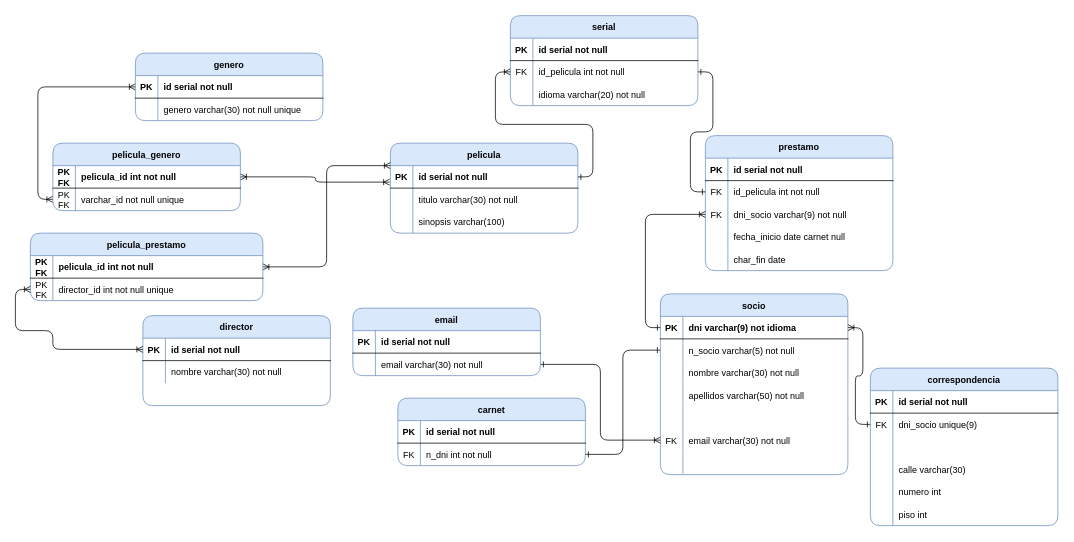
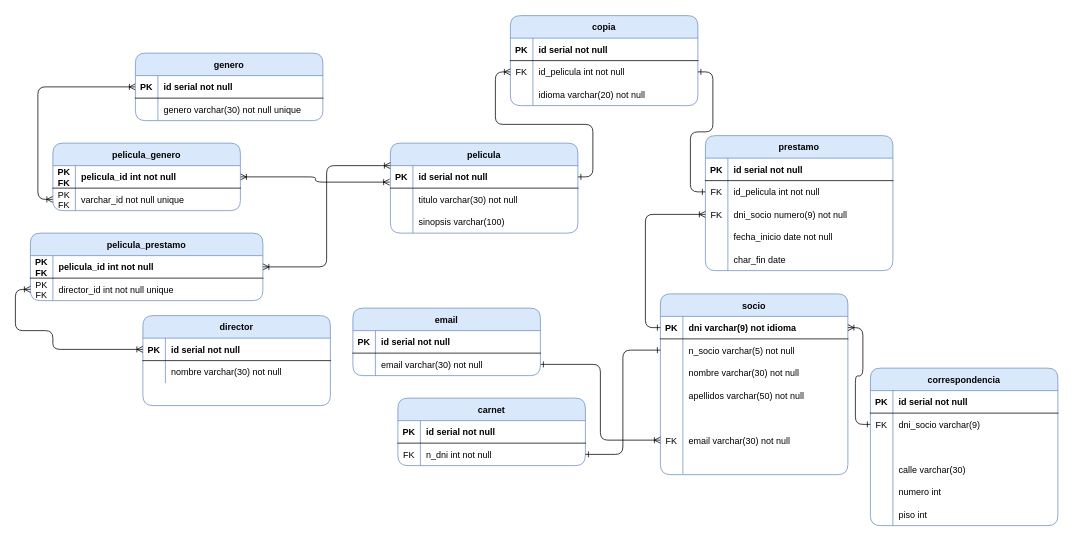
(604, 27) -> (604, 27)
(798, 215) -> (796, 215)
(797, 237) -> (790, 237)
(942, 425) -> (945, 425)
